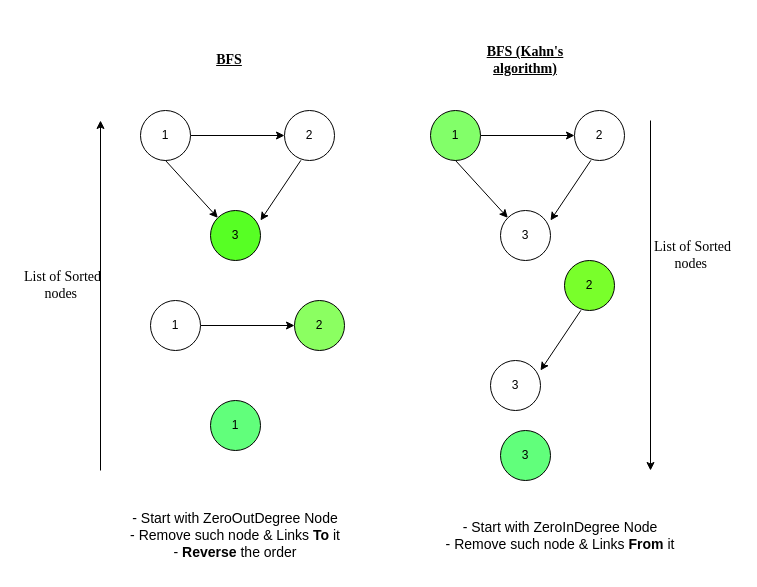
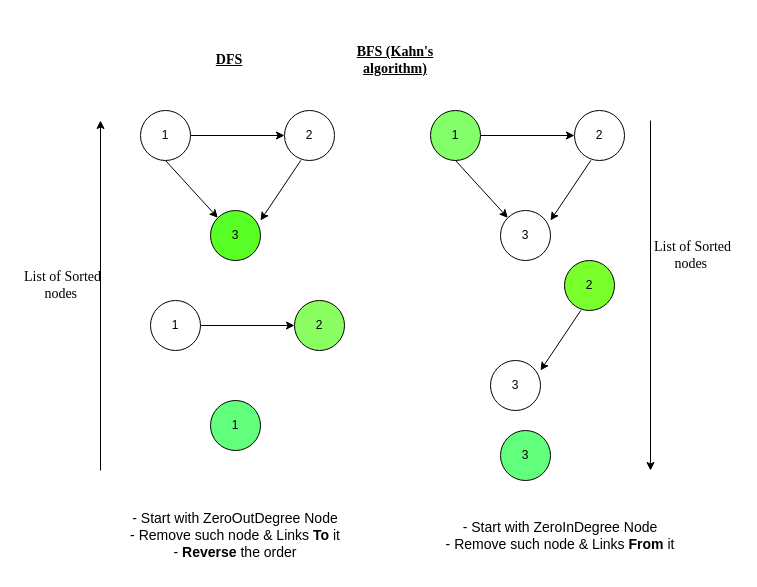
(230, 61) -> (230, 61)
(526, 61) -> (396, 61)
